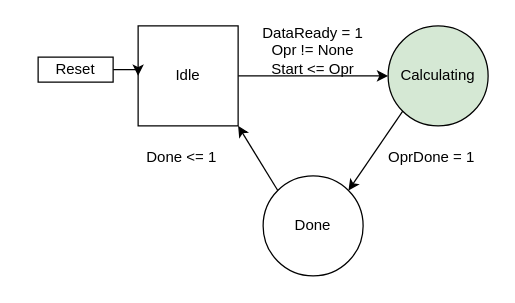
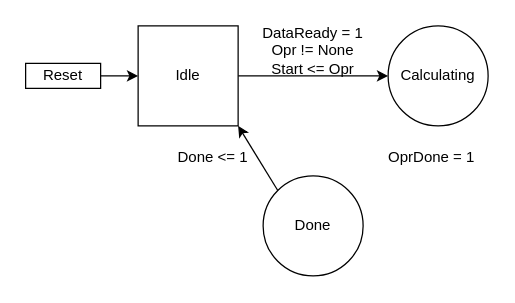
(76, 69) -> (63, 76)
(438, 76) -> (438, 76)
(378, 147) -> none
(182, 157) -> (213, 157)
